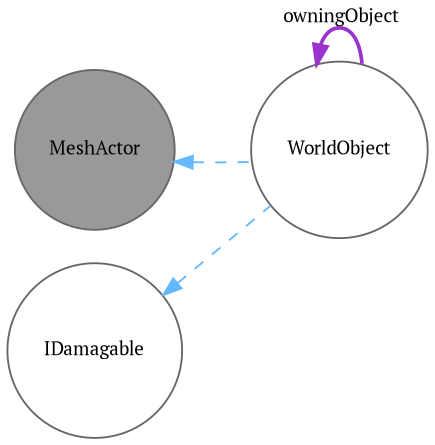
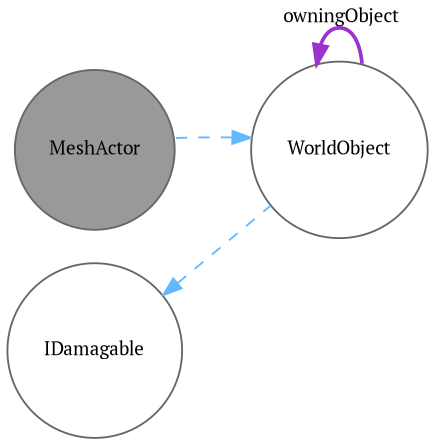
(222, 162) -> (203, 137)
